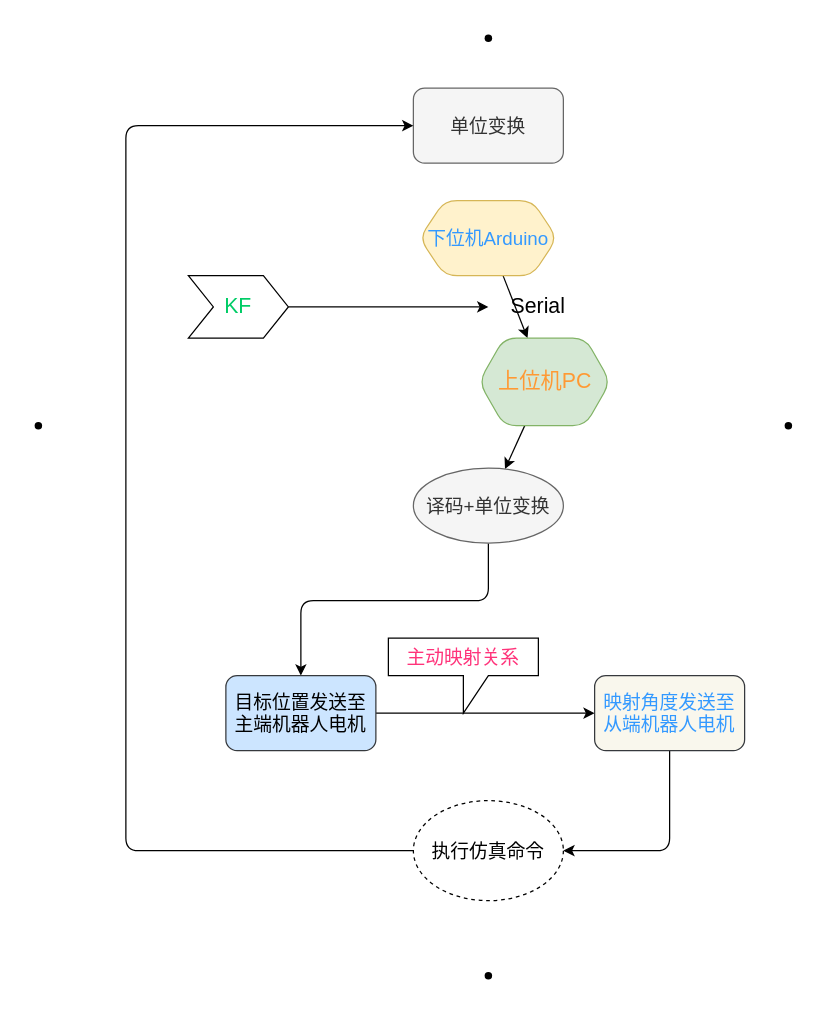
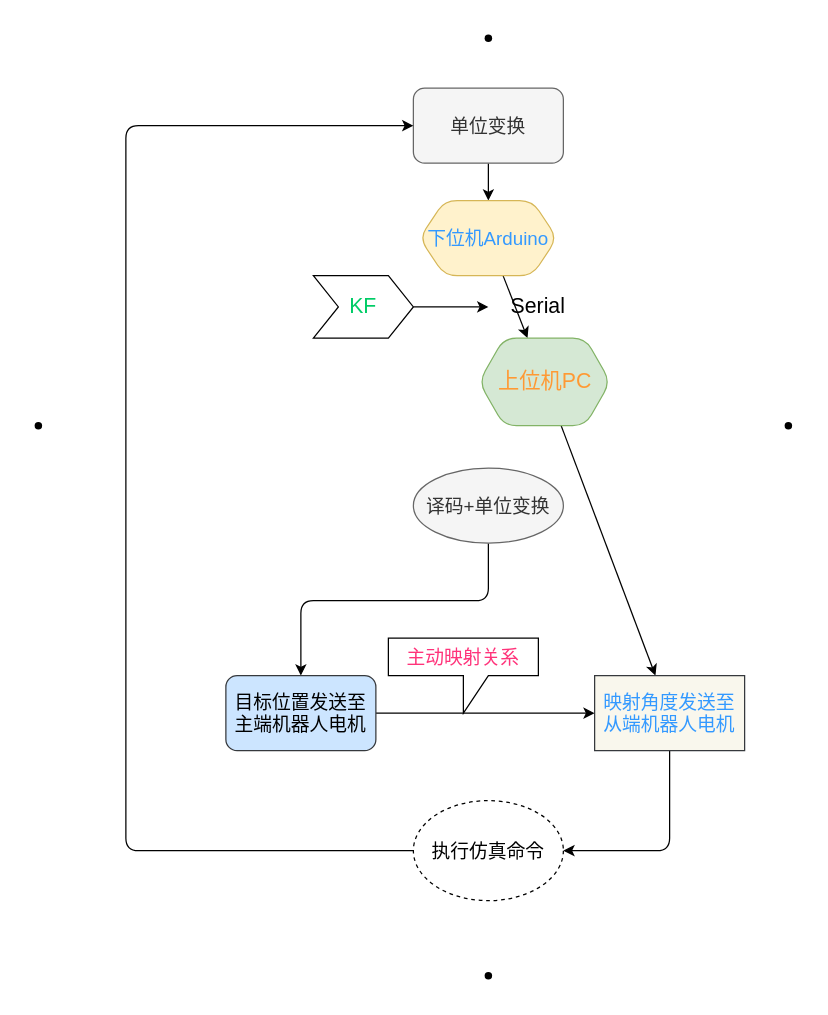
none -> (488, 177)
(238, 307) -> (363, 307)
(516, 443) -> (606, 546)
(669, 713) -> (669, 713)
